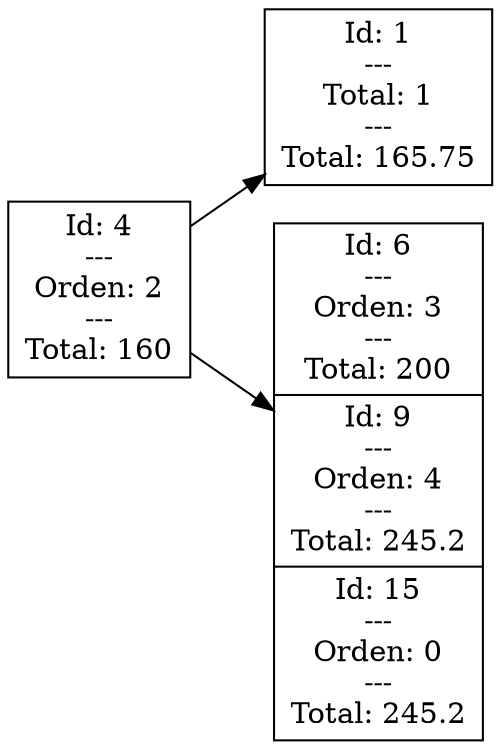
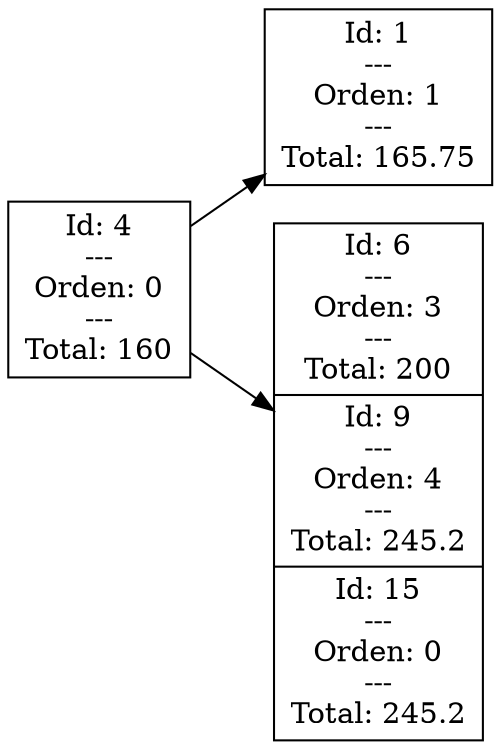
(378, 97) -> (378, 97)
(99, 290) -> (99, 290)
